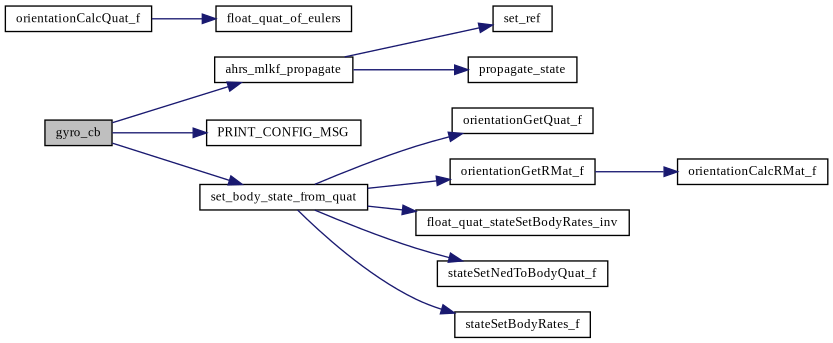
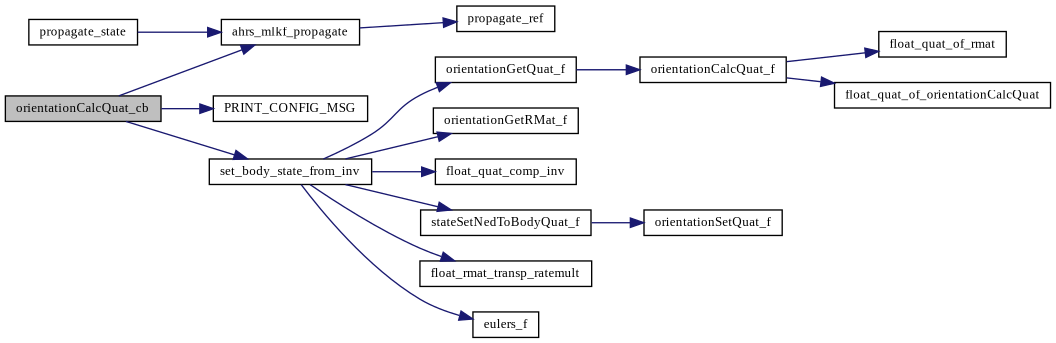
(284, 19) -> (943, 95)
(523, 19) -> (506, 19)
none -> (943, 44)
(404, 70) -> (173, 32)
none -> (601, 70)
(78, 133) -> (83, 109)
(753, 172) -> none
(284, 197) -> (290, 172)
(523, 223) -> (506, 172)
none -> (713, 223)
none -> (506, 274)
(523, 325) -> (506, 325)
